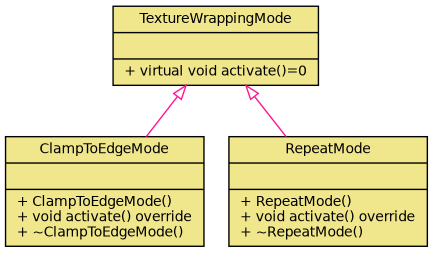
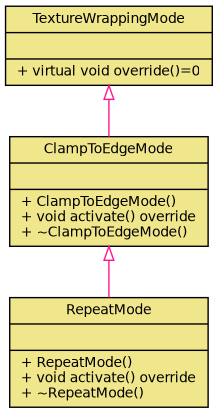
(216, 71) -> (109, 71)
(270, 117) -> (109, 279)
